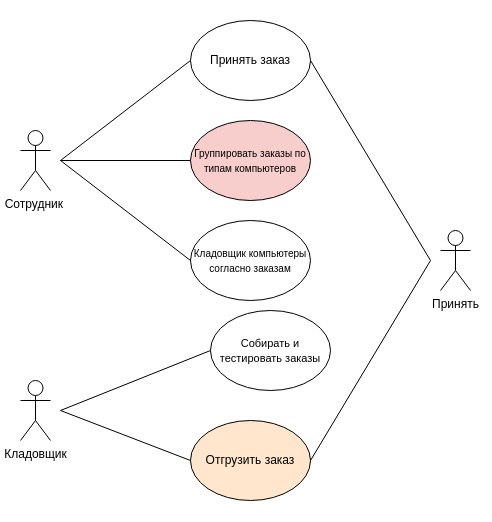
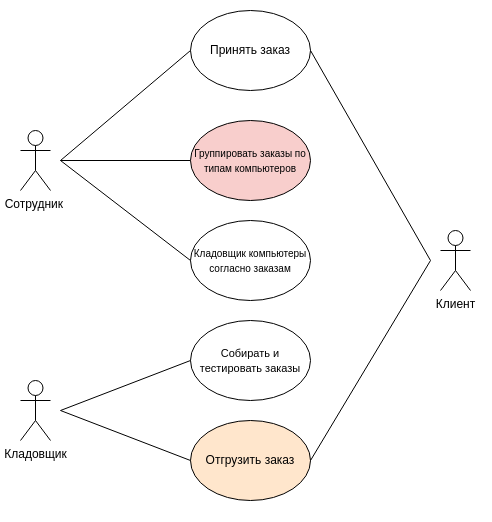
(251, 61) -> (251, 51)
(456, 305) -> (456, 305)
(271, 351) -> (251, 361)
